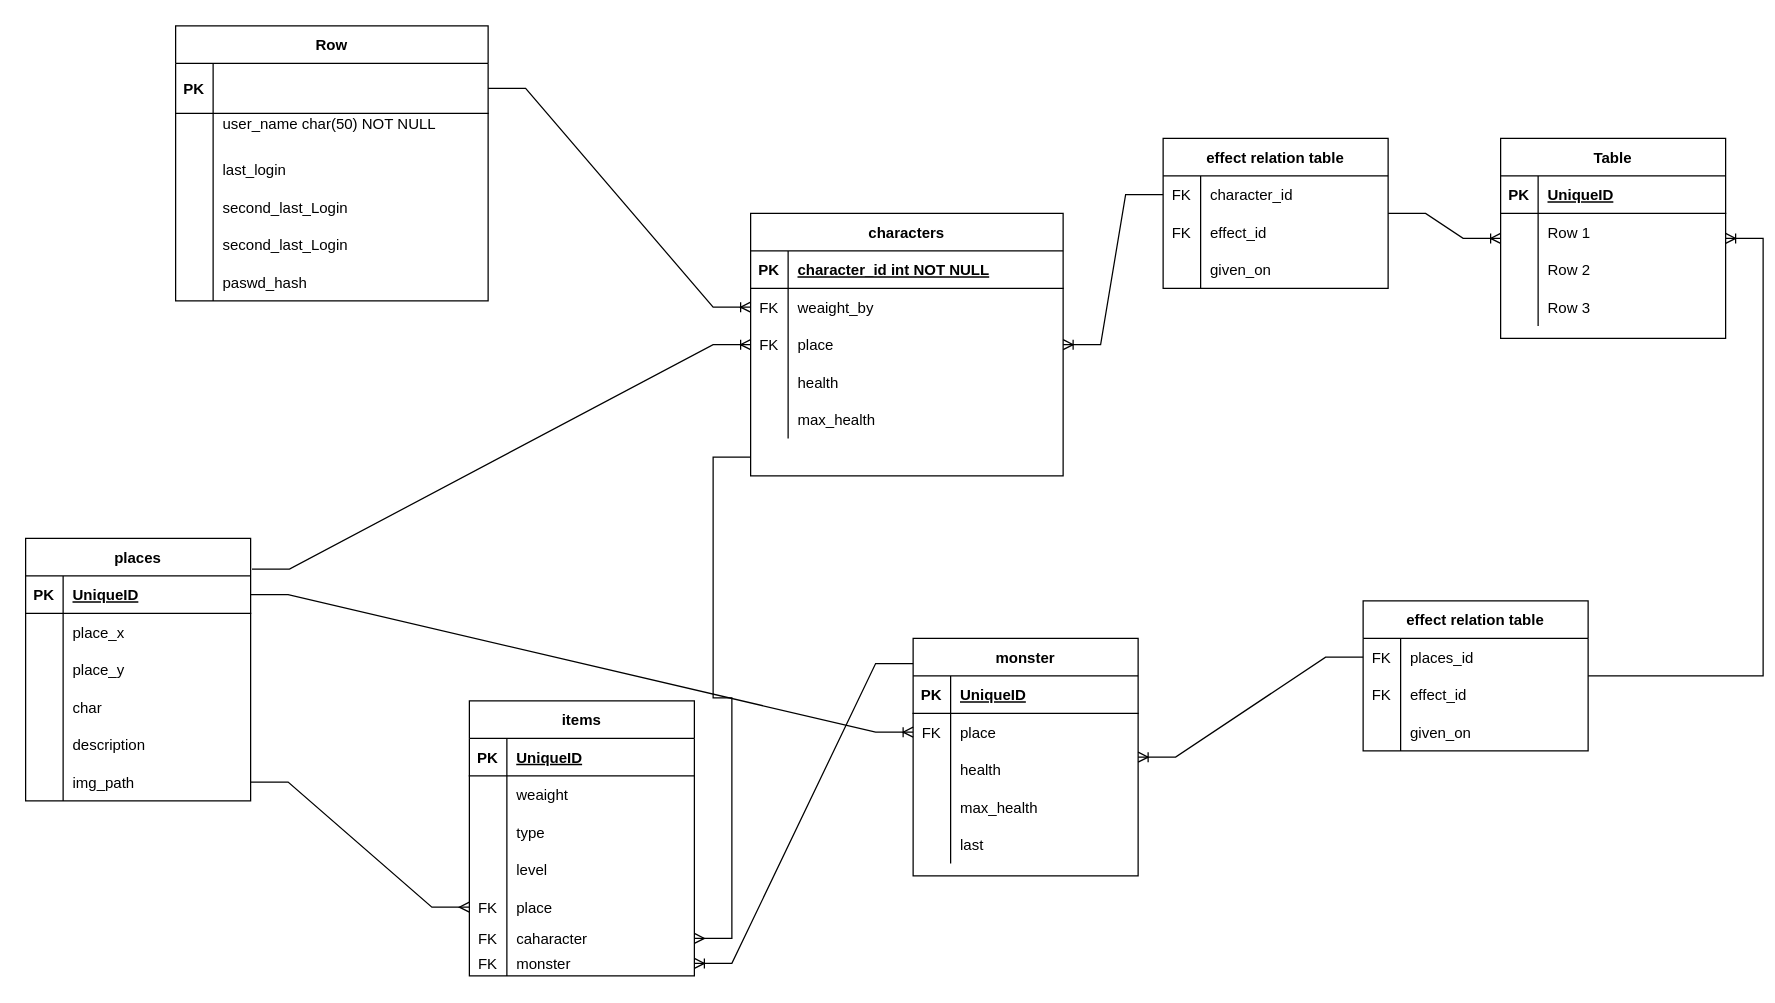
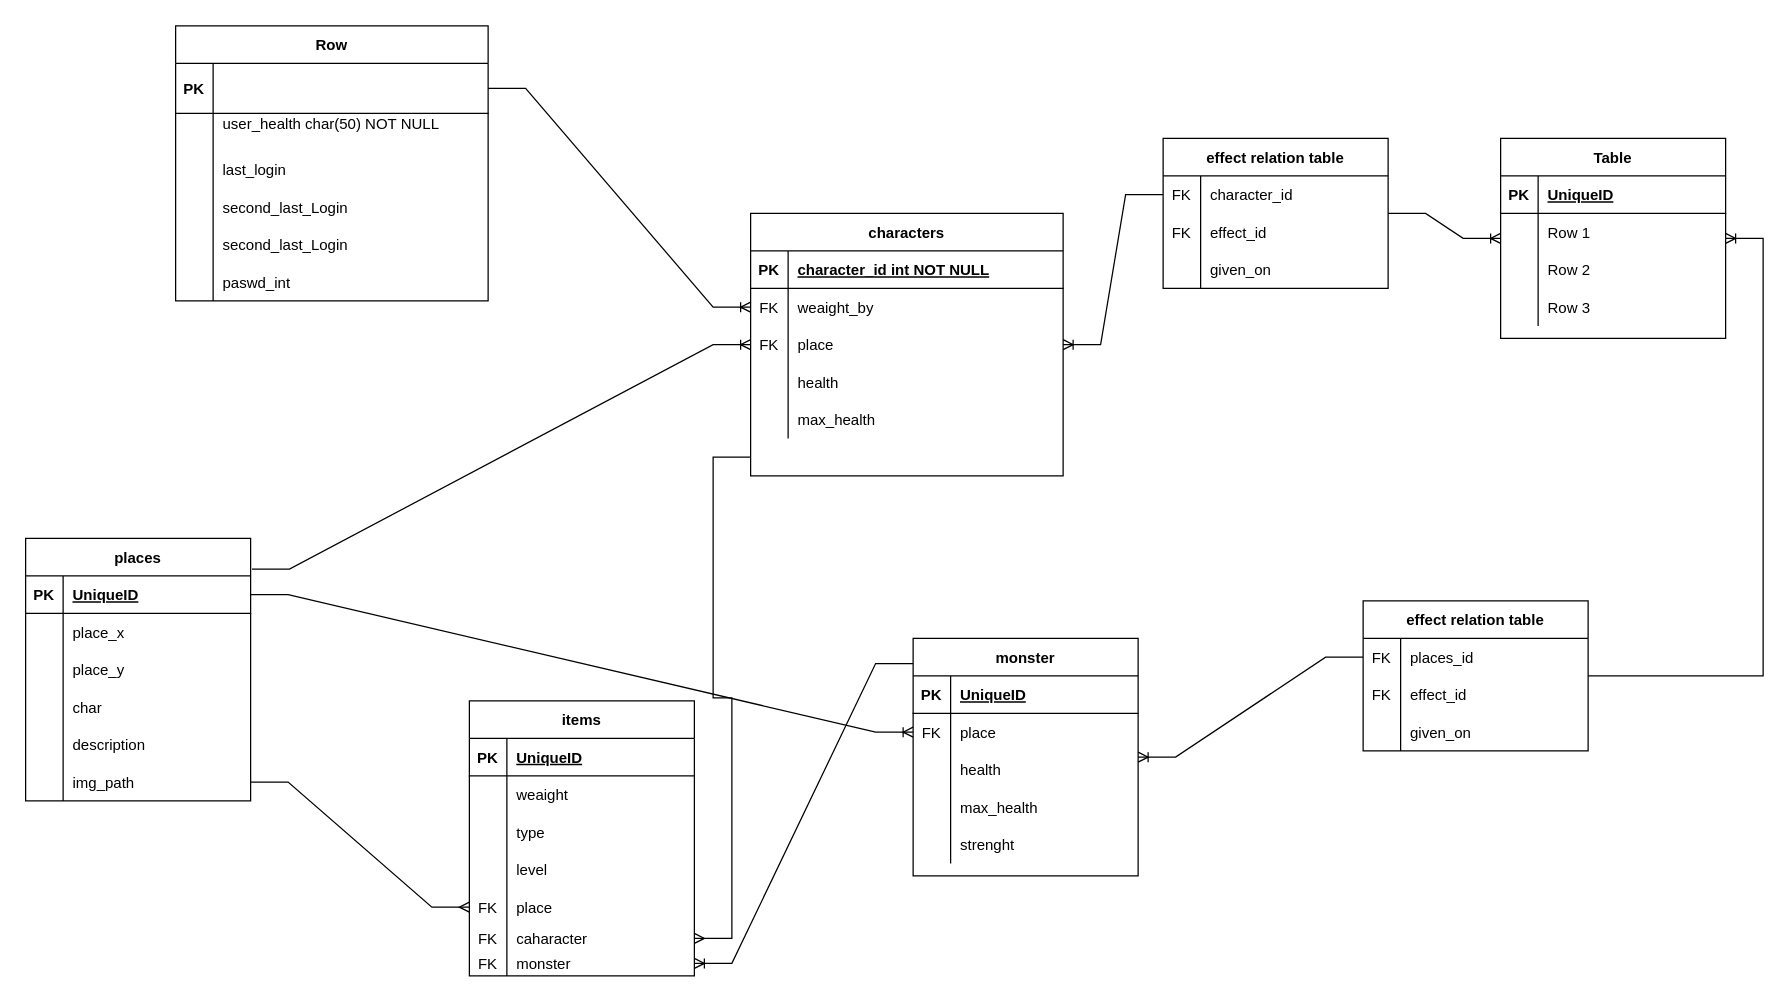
(330, 124) -> (337, 124)
(265, 283) -> (258, 283)
(975, 845) -> (994, 845)
